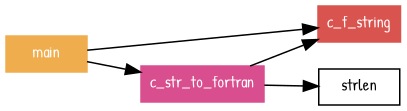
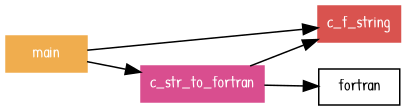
(359, 87) -> (359, 87)
